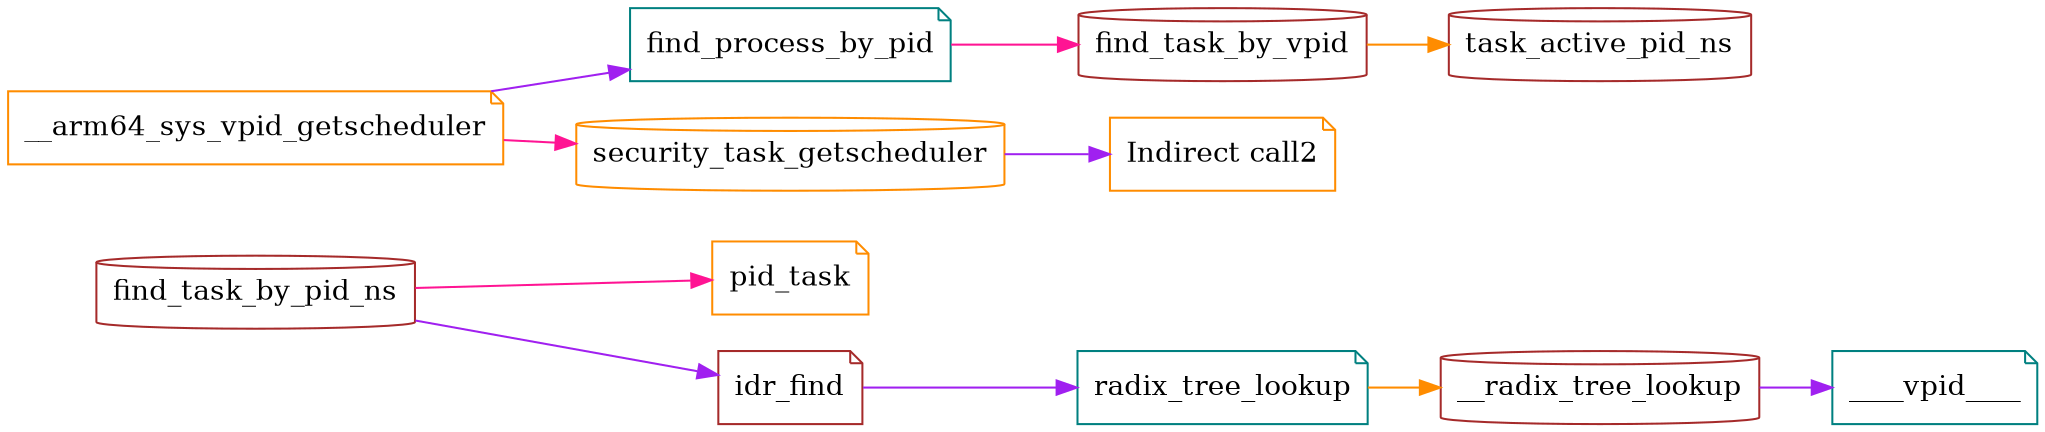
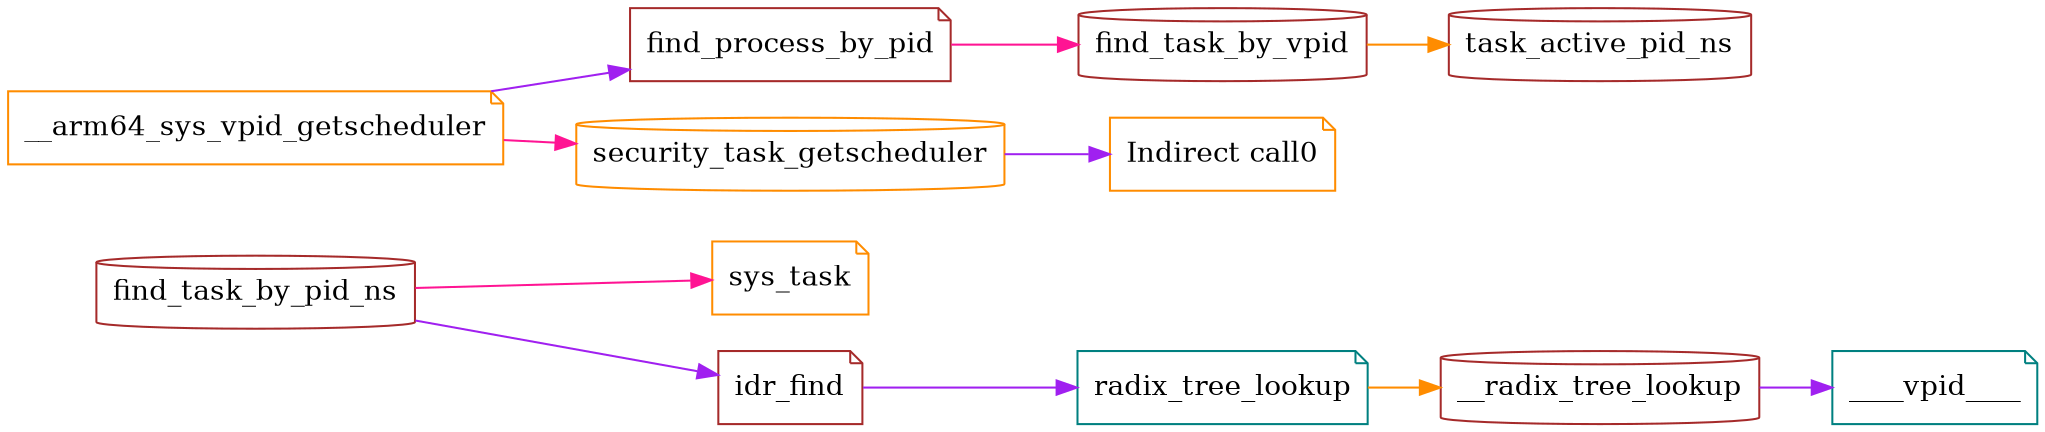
(790, 45) -> (790, 45)
(1223, 154) -> (1223, 154)
(790, 278) -> (790, 278)
